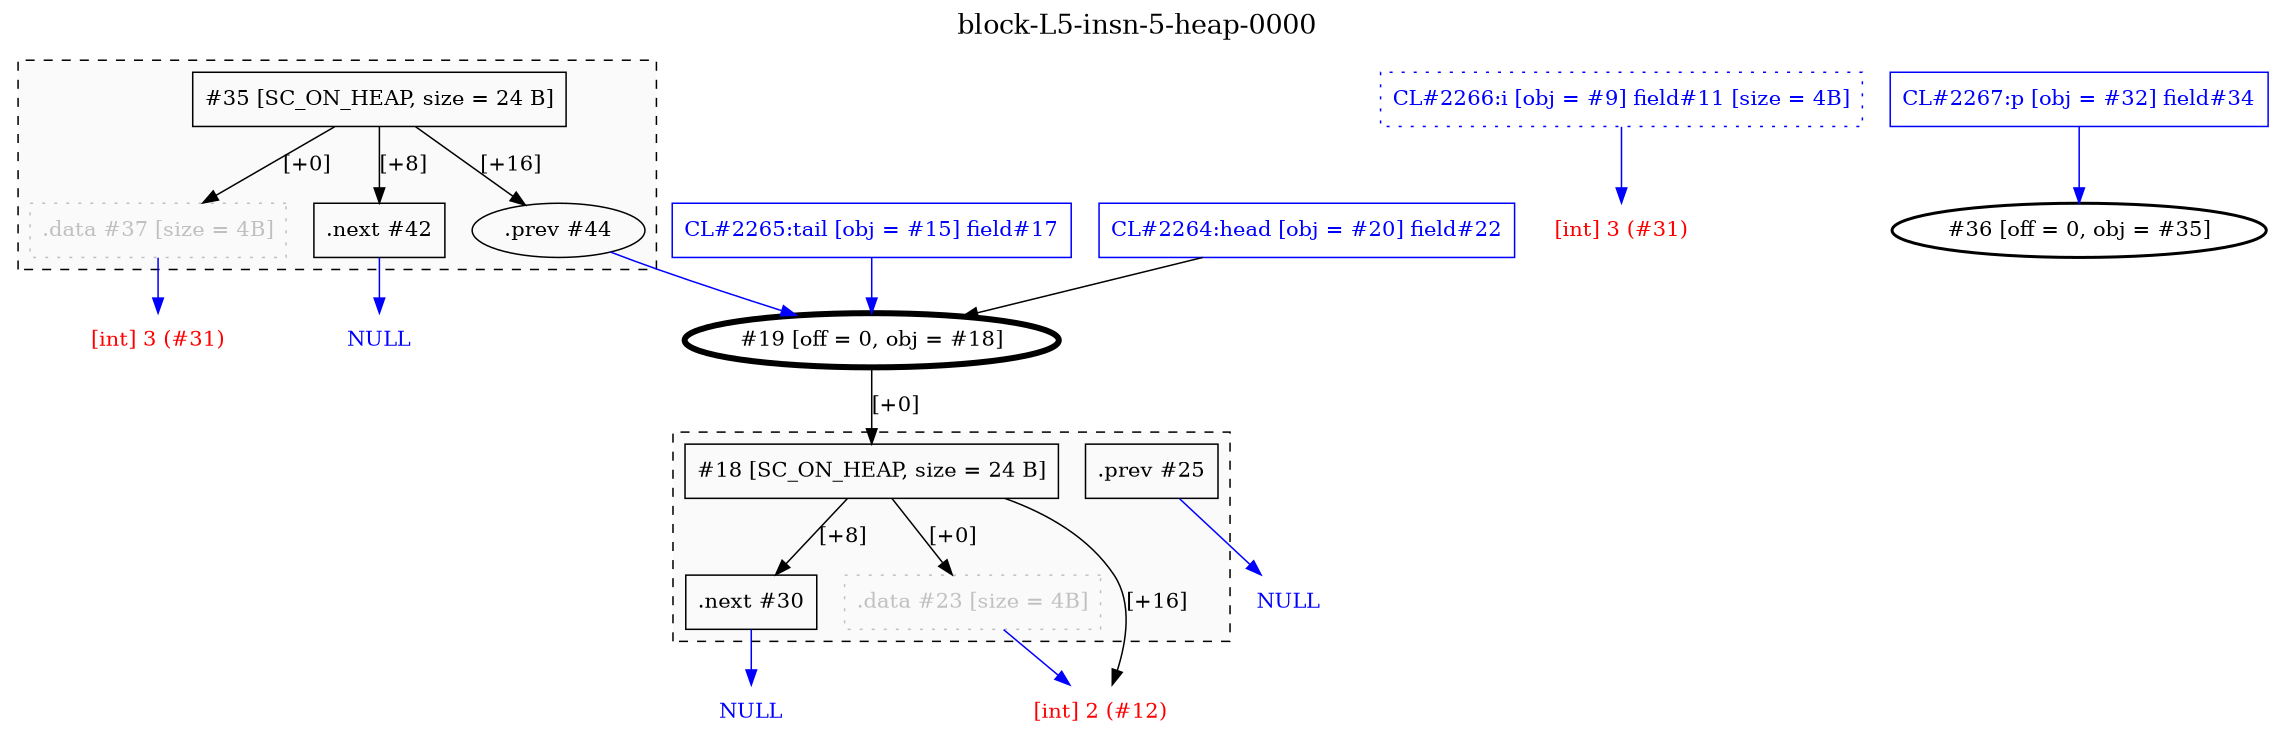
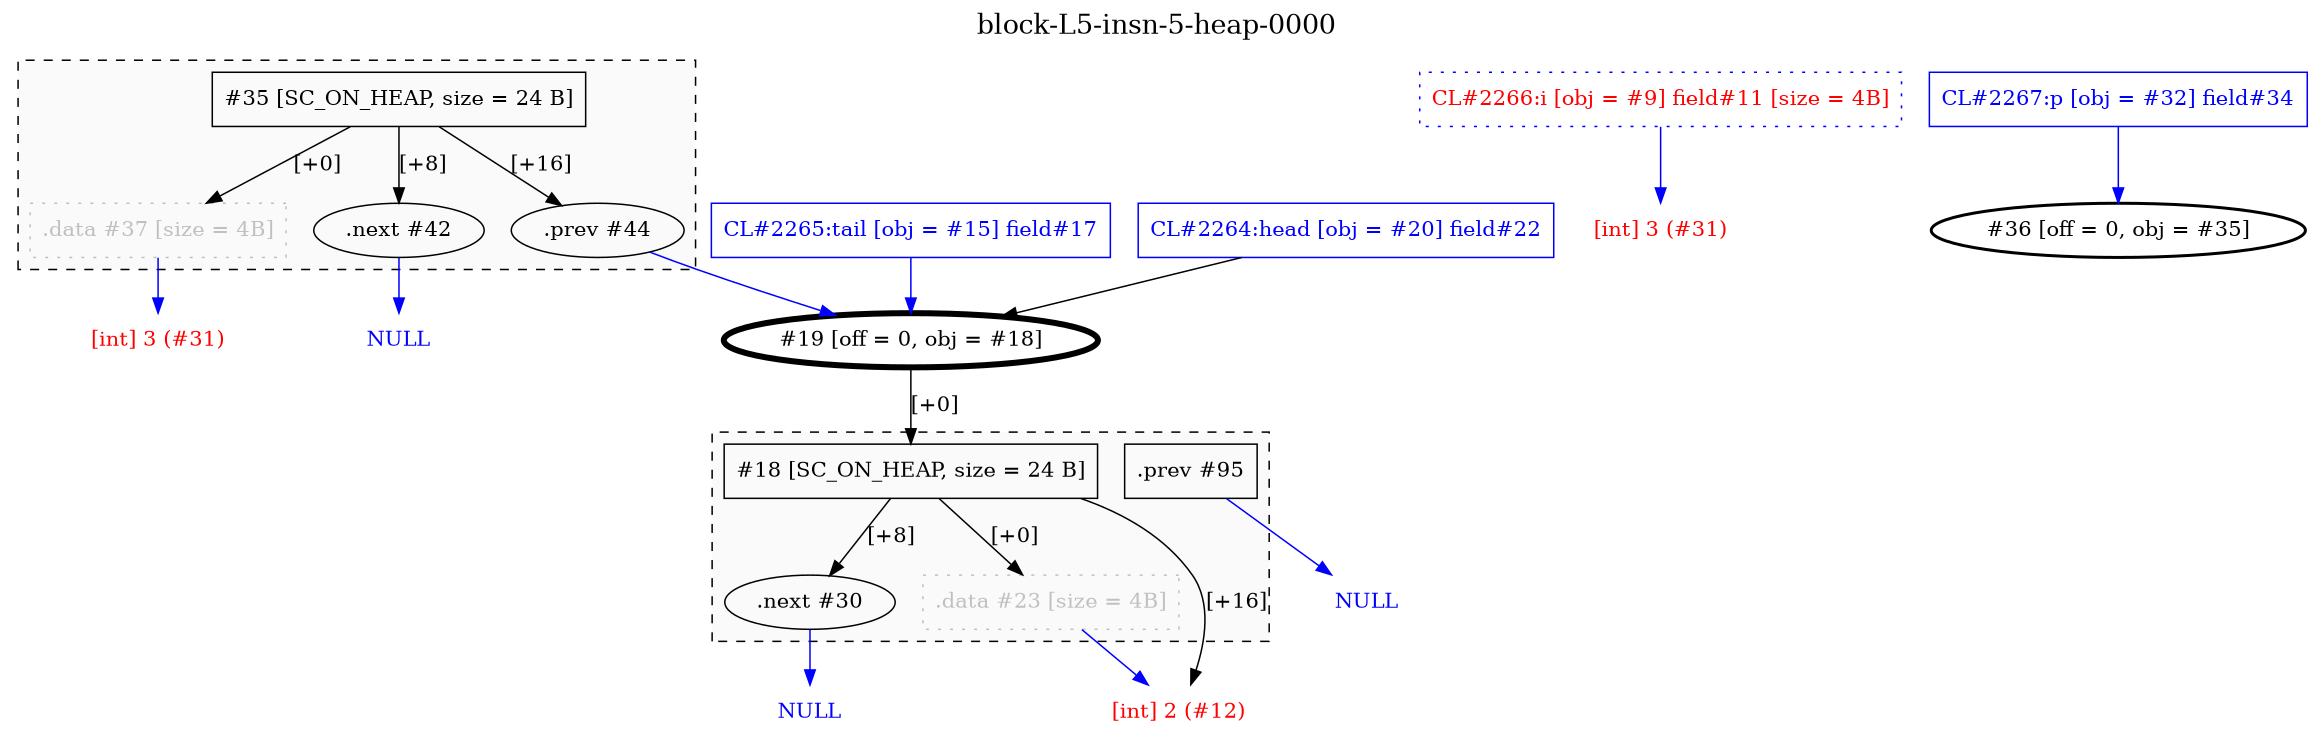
(1621, 99) -> (1661, 99)
(379, 230) -> (399, 230)
(1152, 471) -> (1191, 471)
(751, 602) -> (810, 602)
